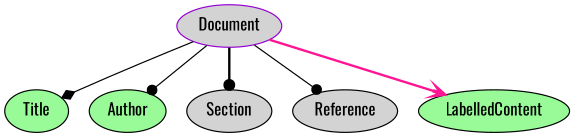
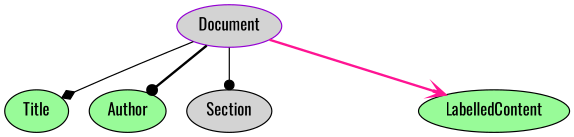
(229, 64) -> (229, 64)
(181, 66) -> (181, 66)
(345, 111) -> none
